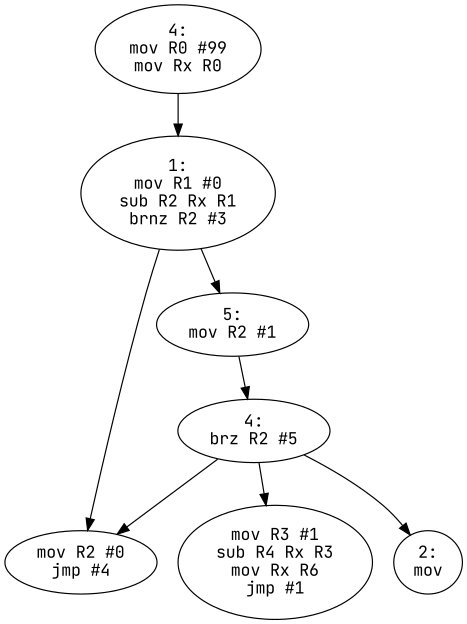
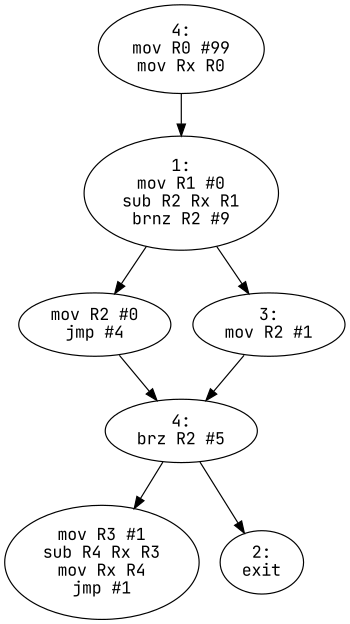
(178, 193) -> (181, 193)
(233, 325) -> (269, 325)
(172, 493) -> (134, 373)
(275, 562) -> (102, 562)
(428, 562) -> (262, 562)
